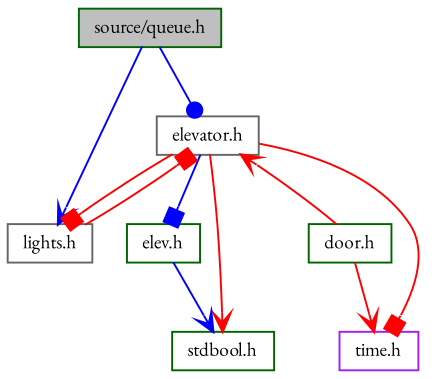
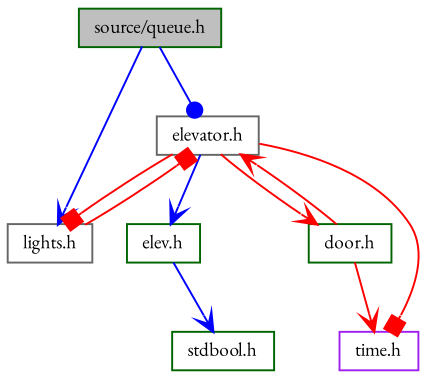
(189, 181) -> (189, 181)
(218, 233) -> (260, 185)
